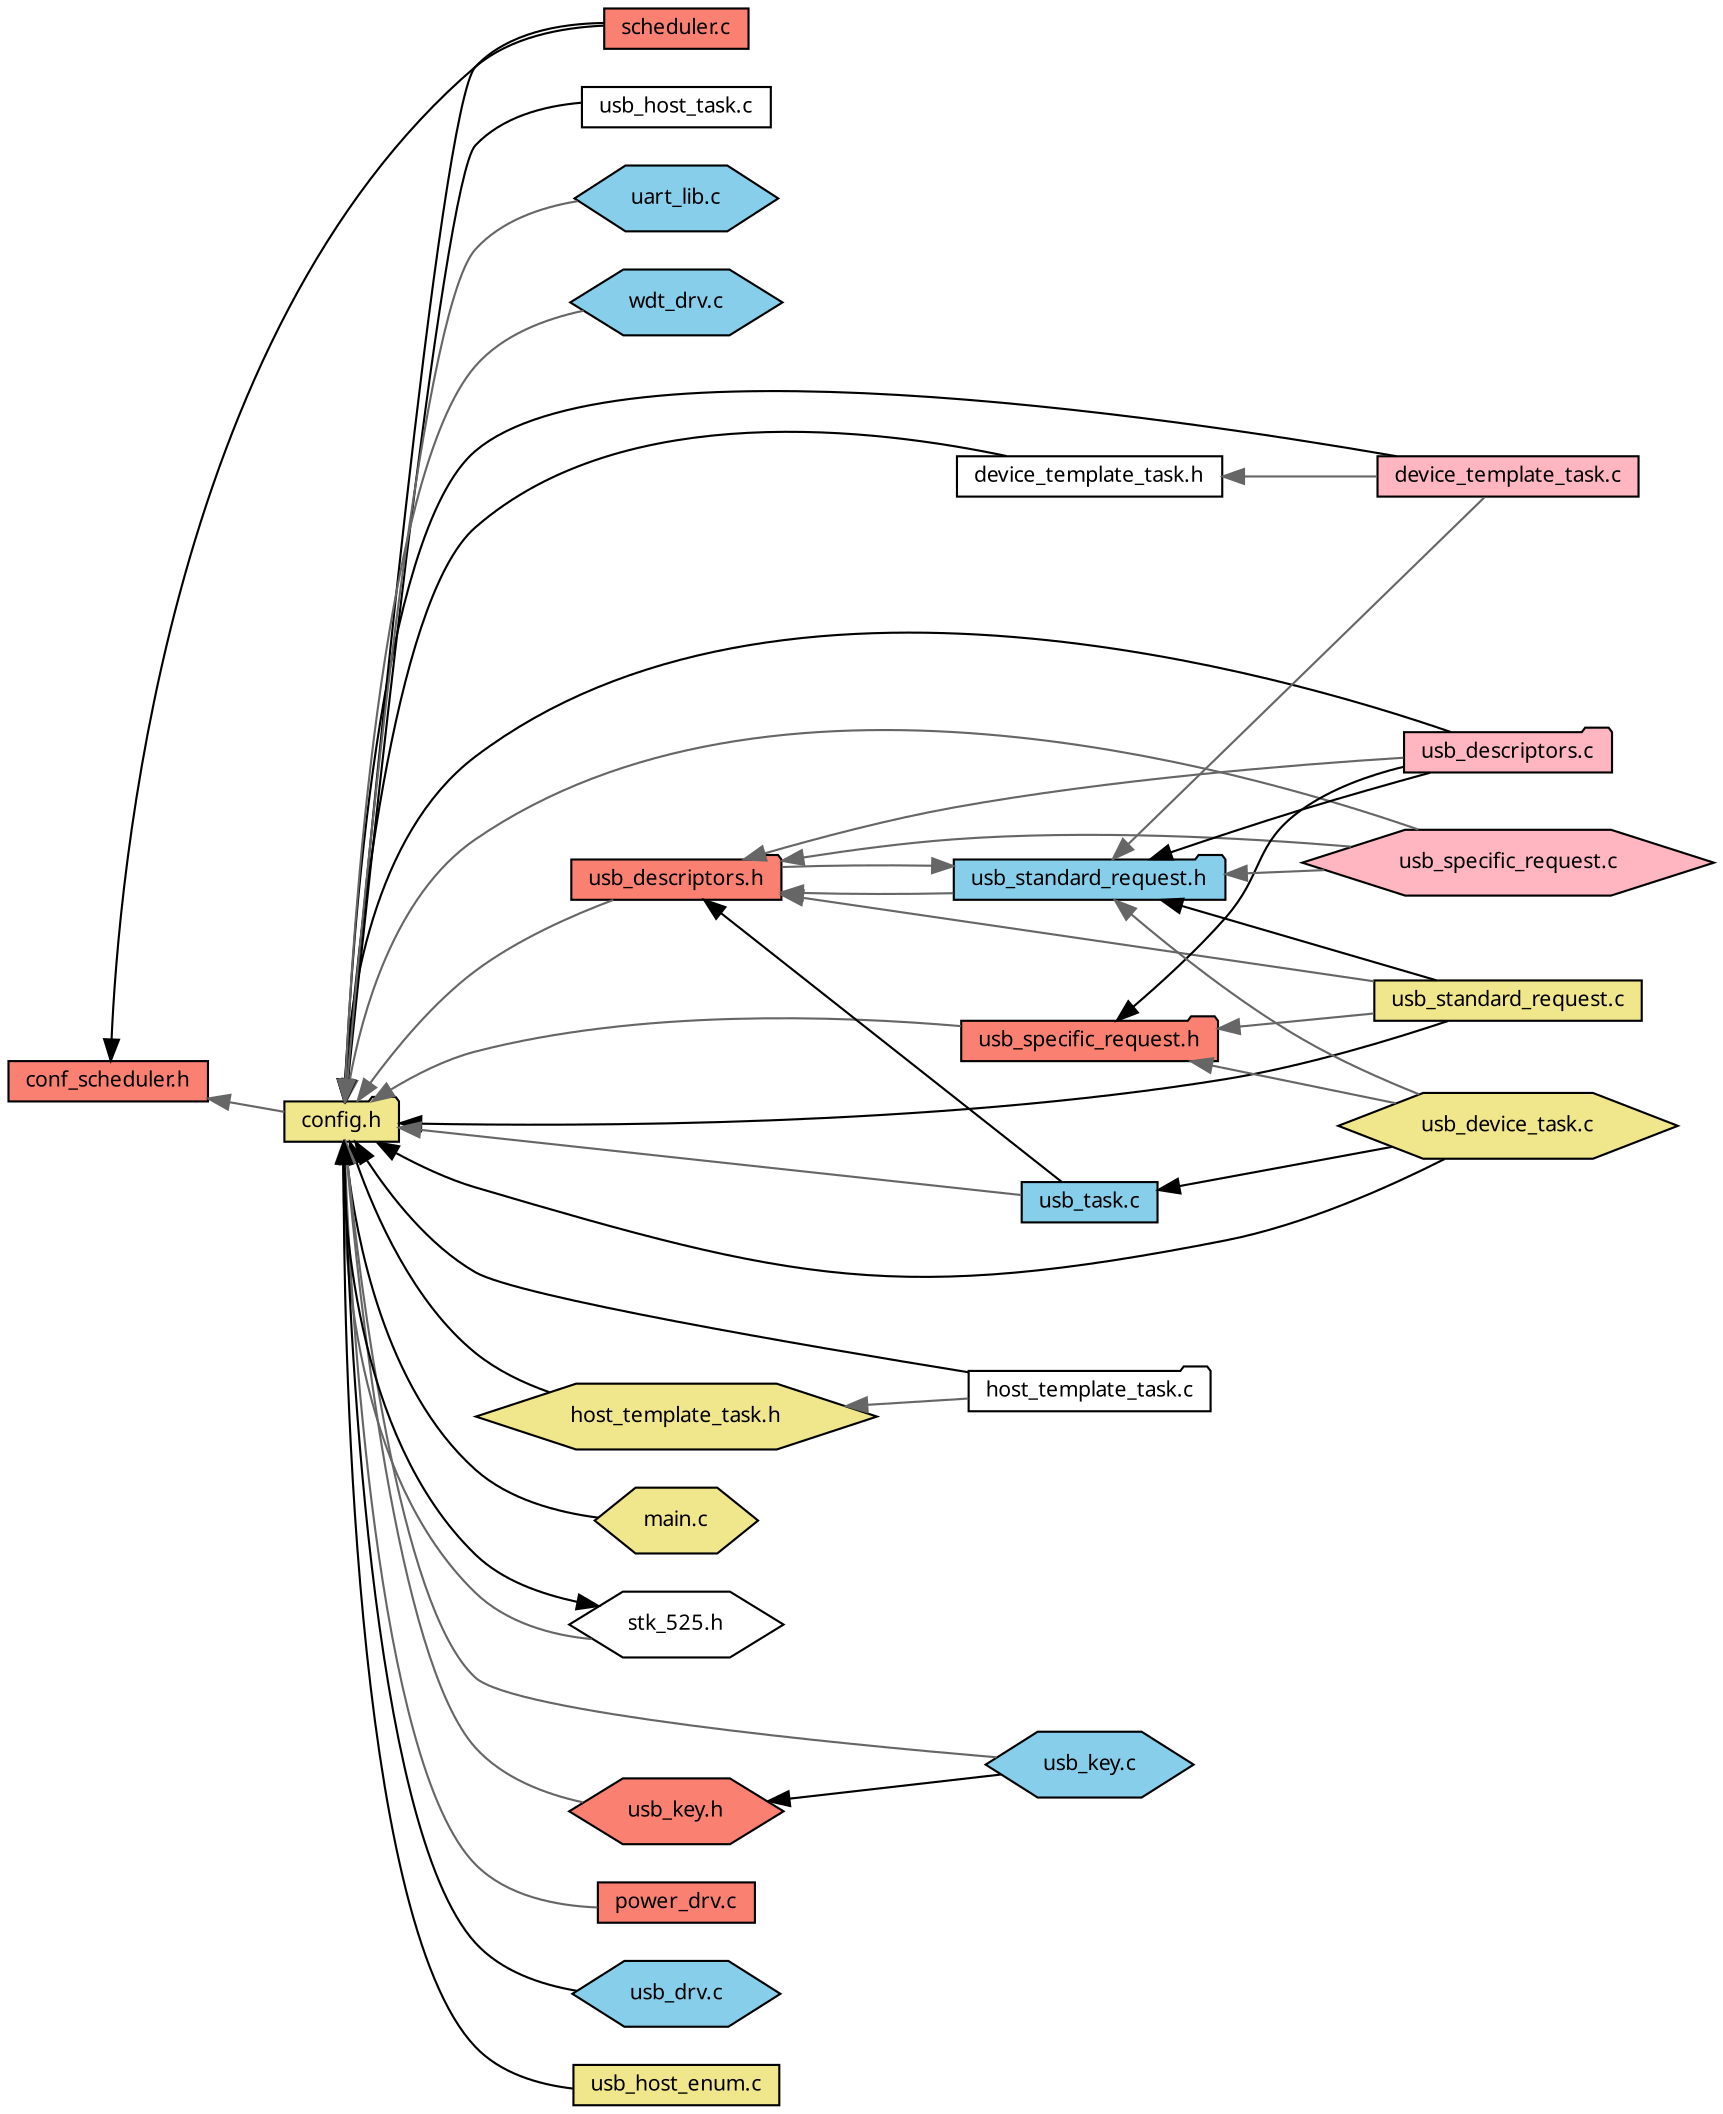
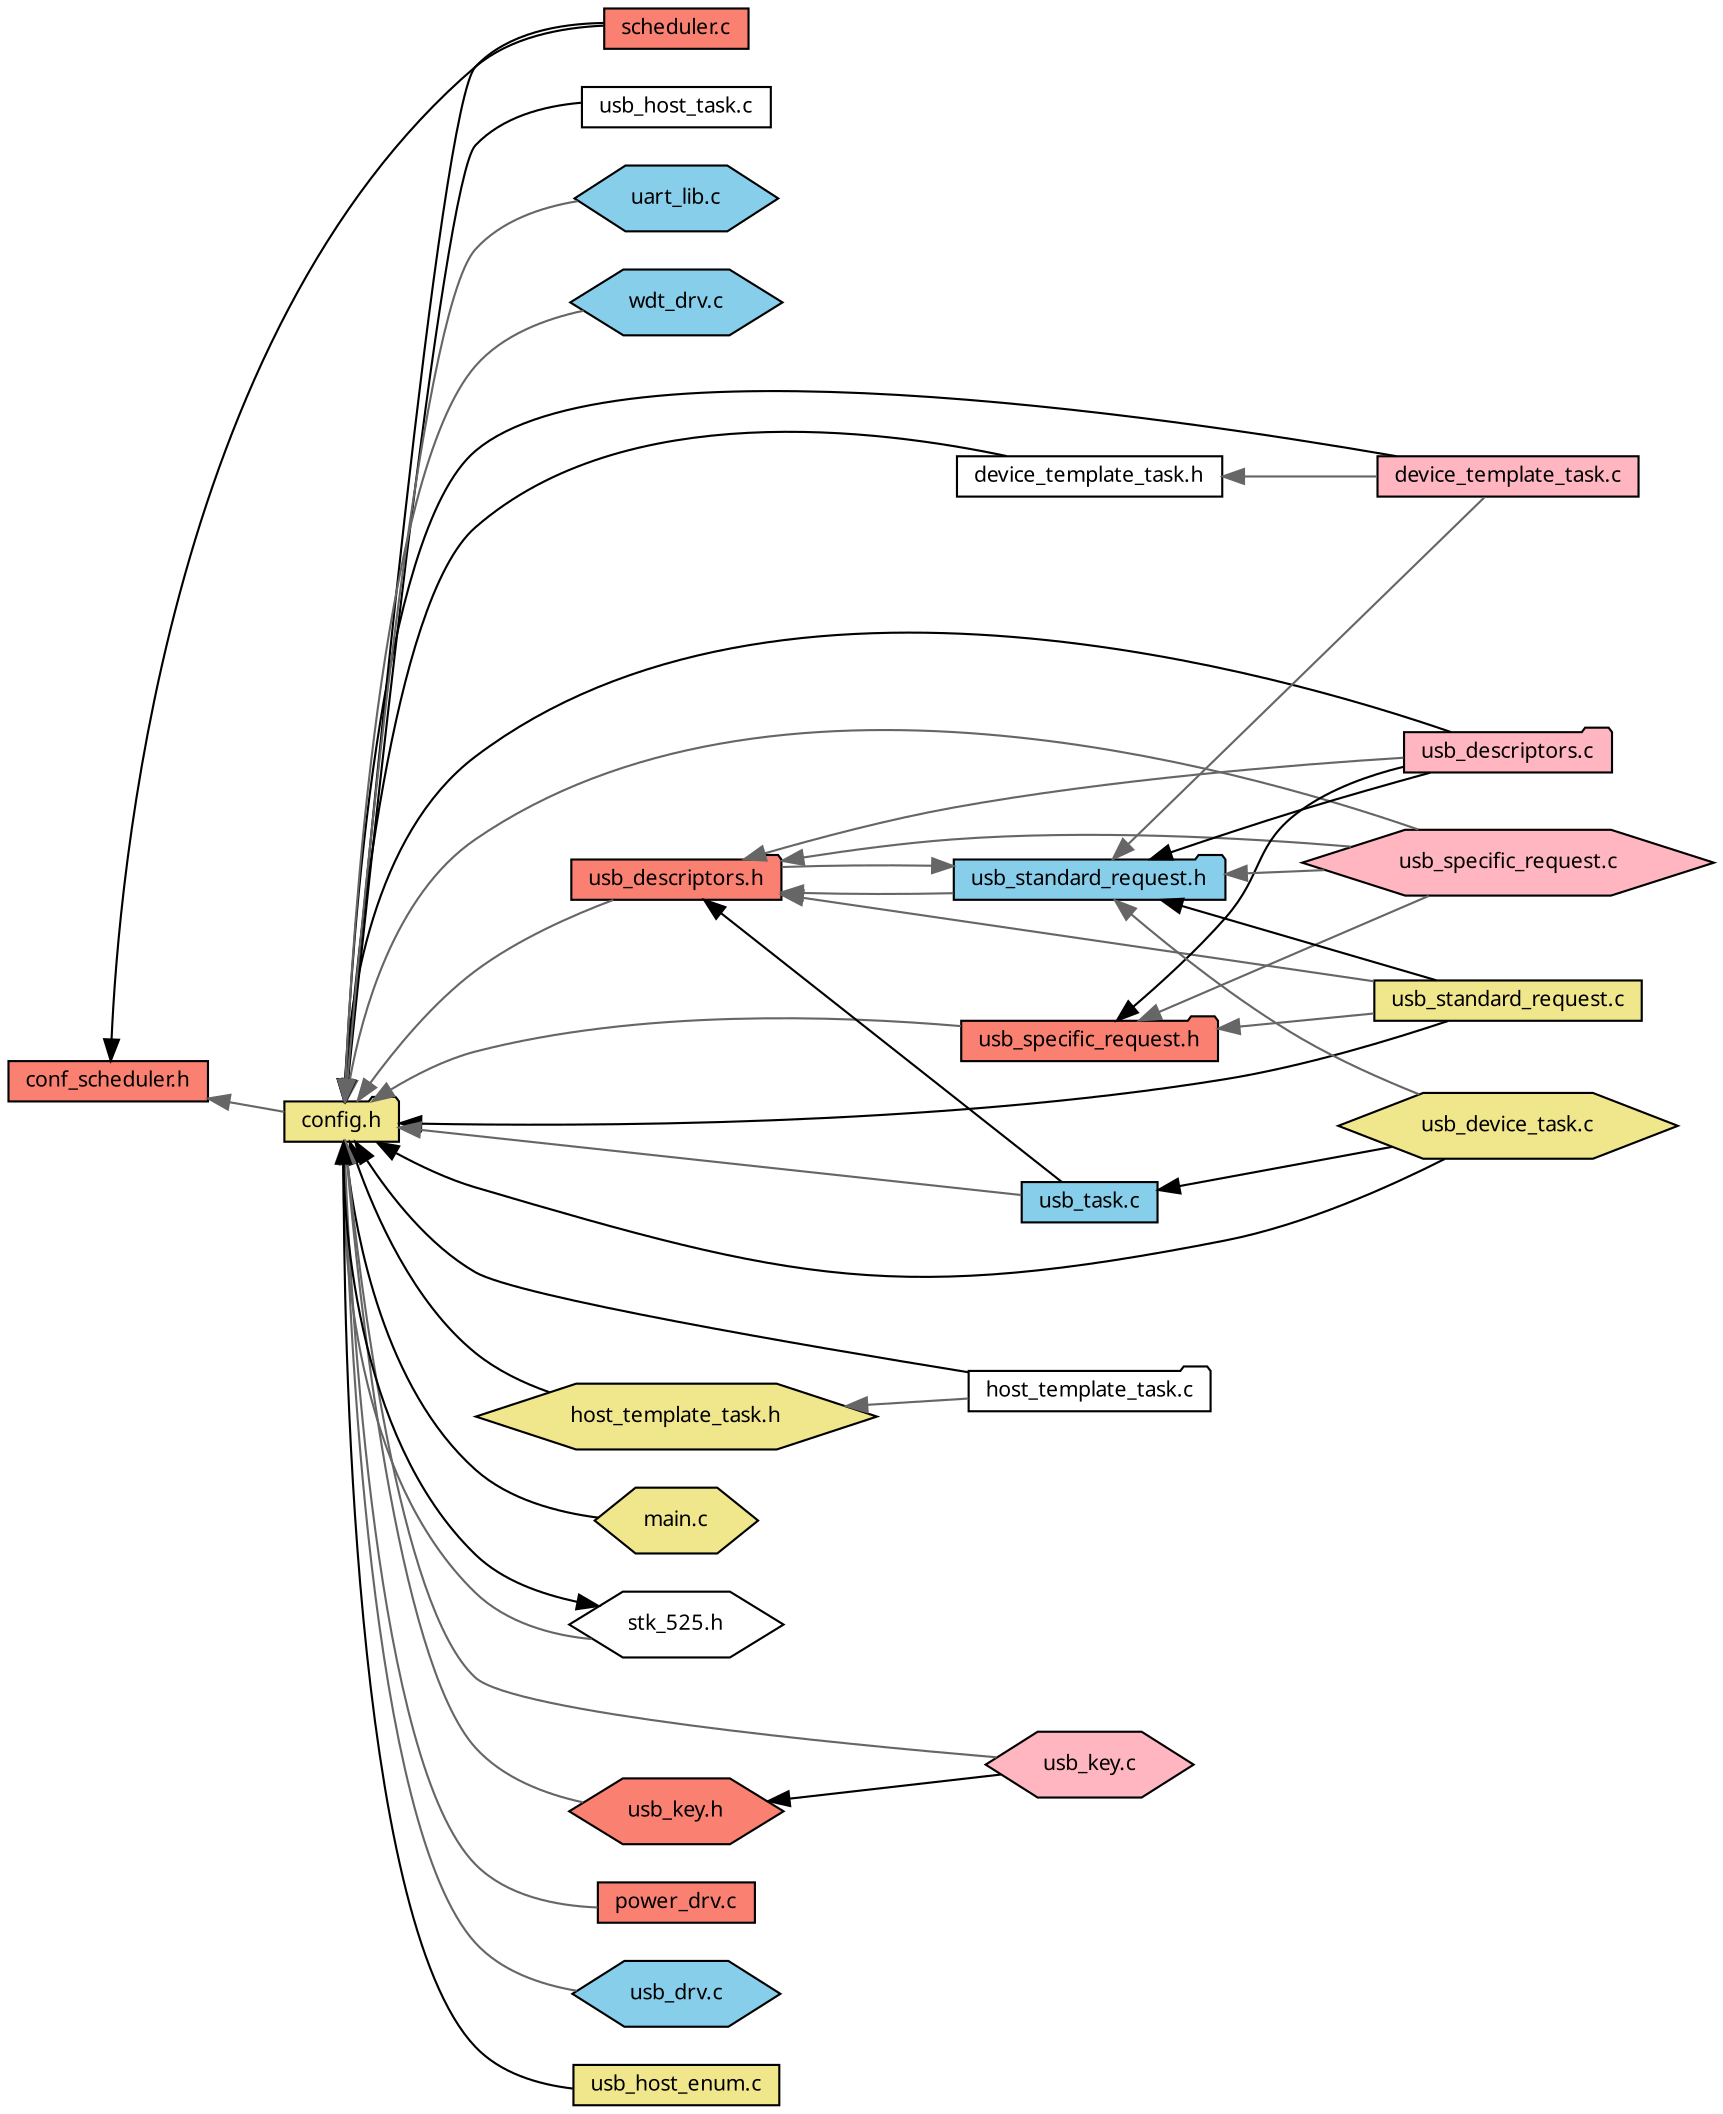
(1304, 1084) -> (1294, 954)
(389, 1686) -> (389, 1686)
(1090, 1765) -> (1090, 1765)
